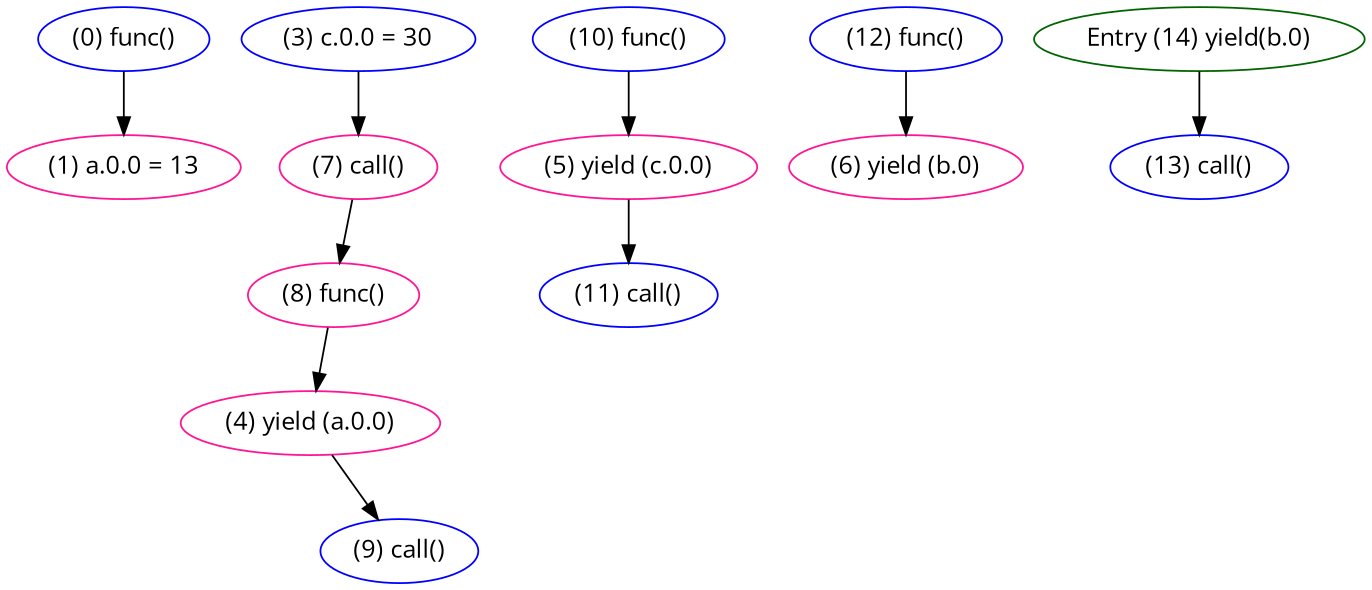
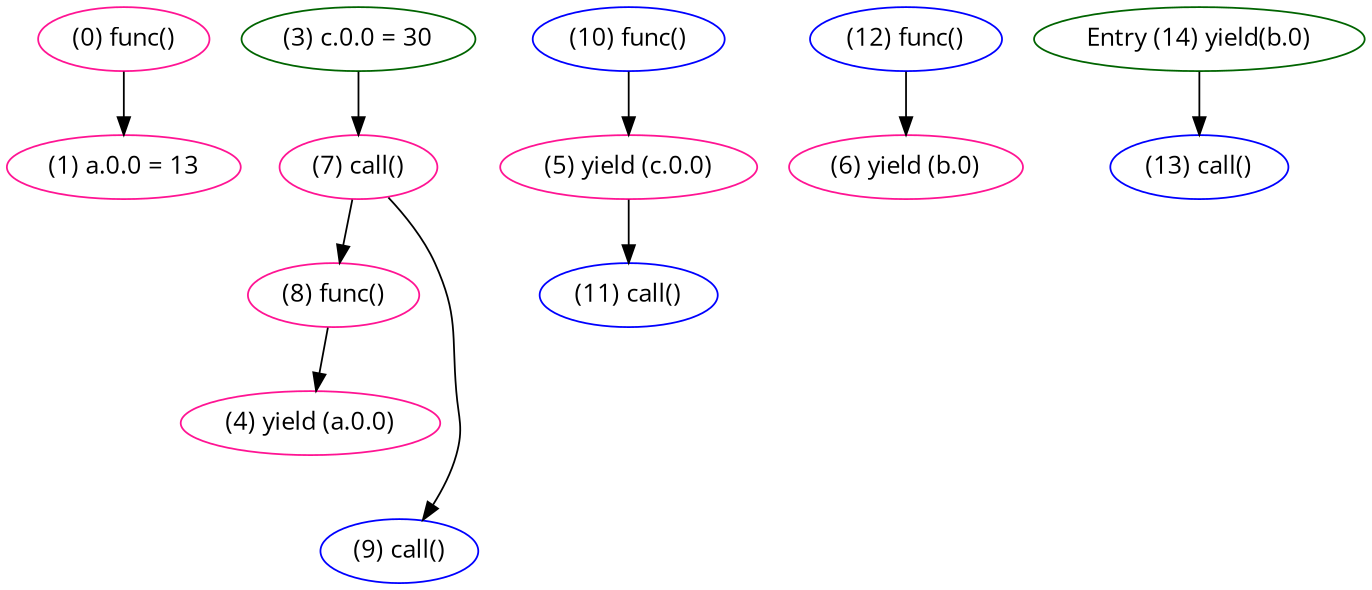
(124, 39) -> (124, 39)
(358, 39) -> (358, 39)
(350, 480) -> (454, 345)
